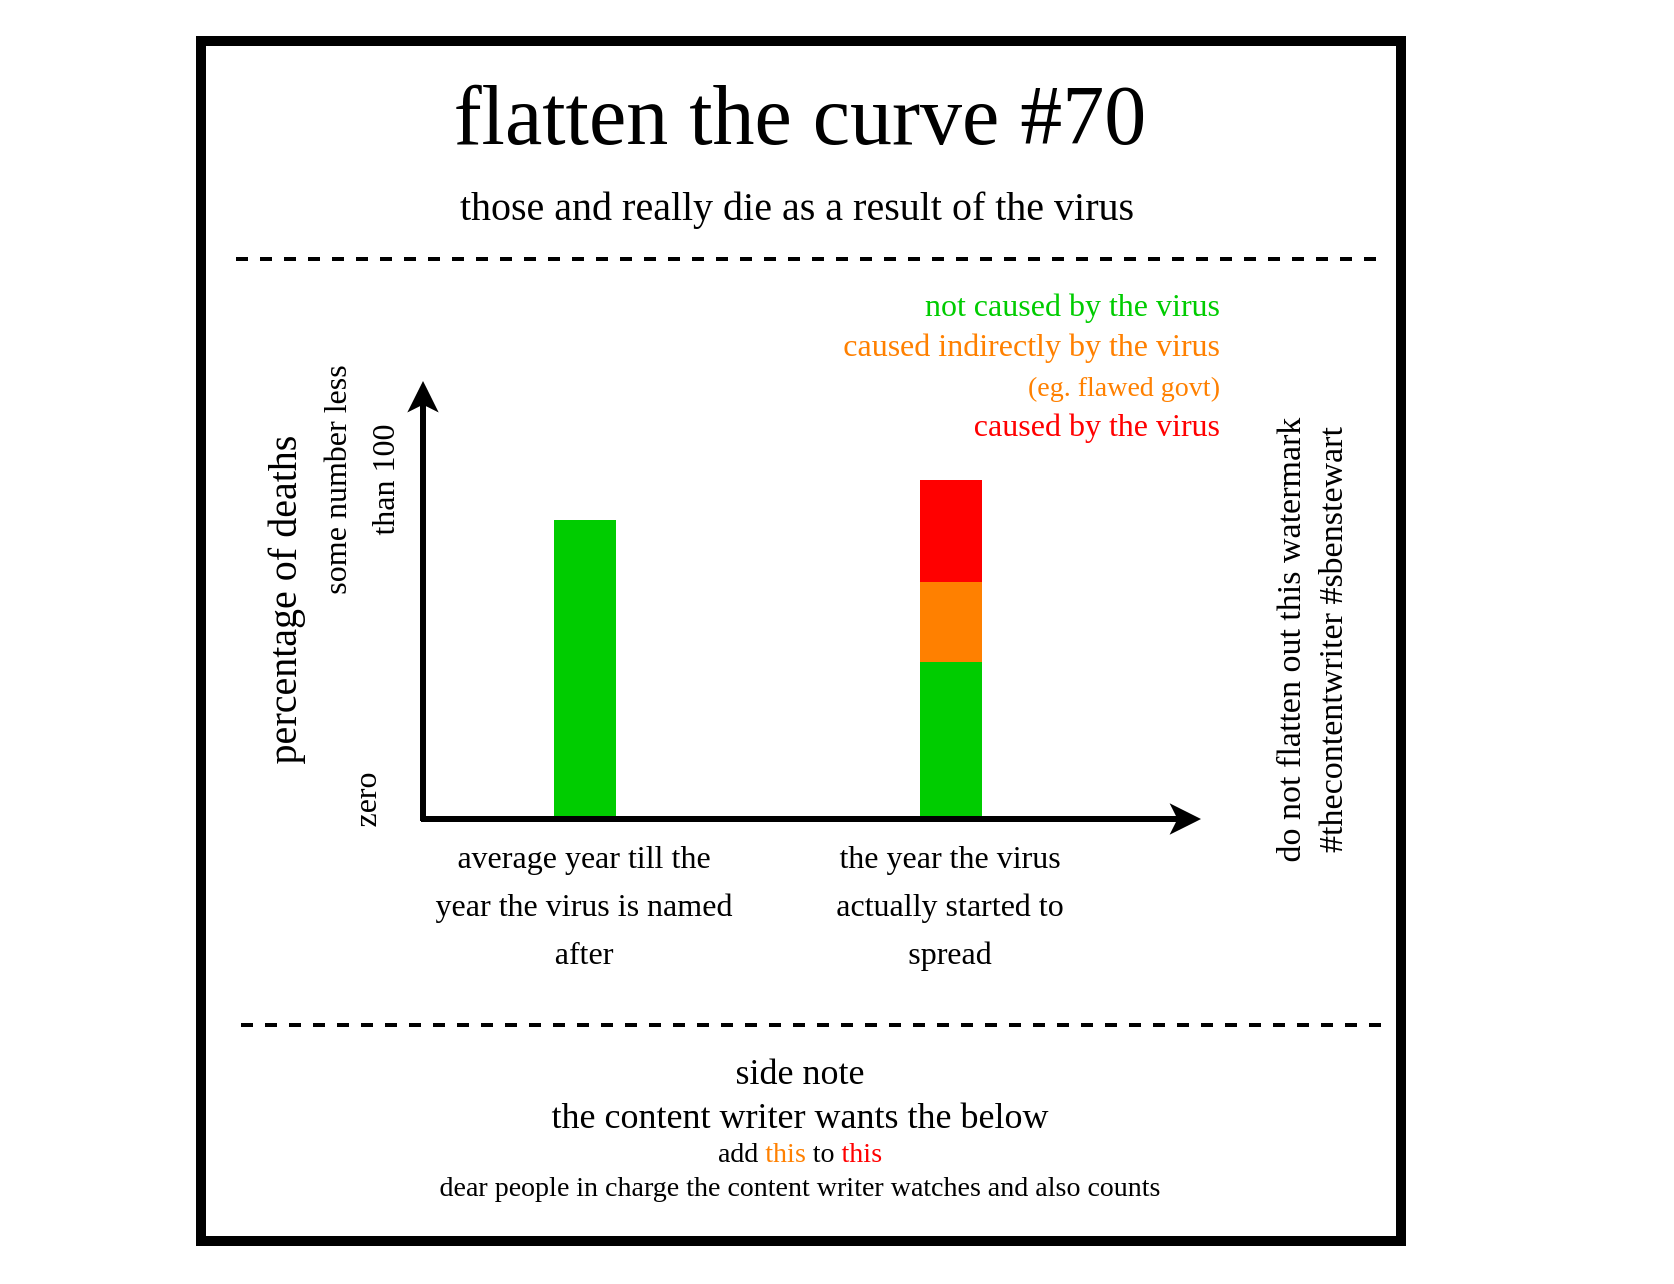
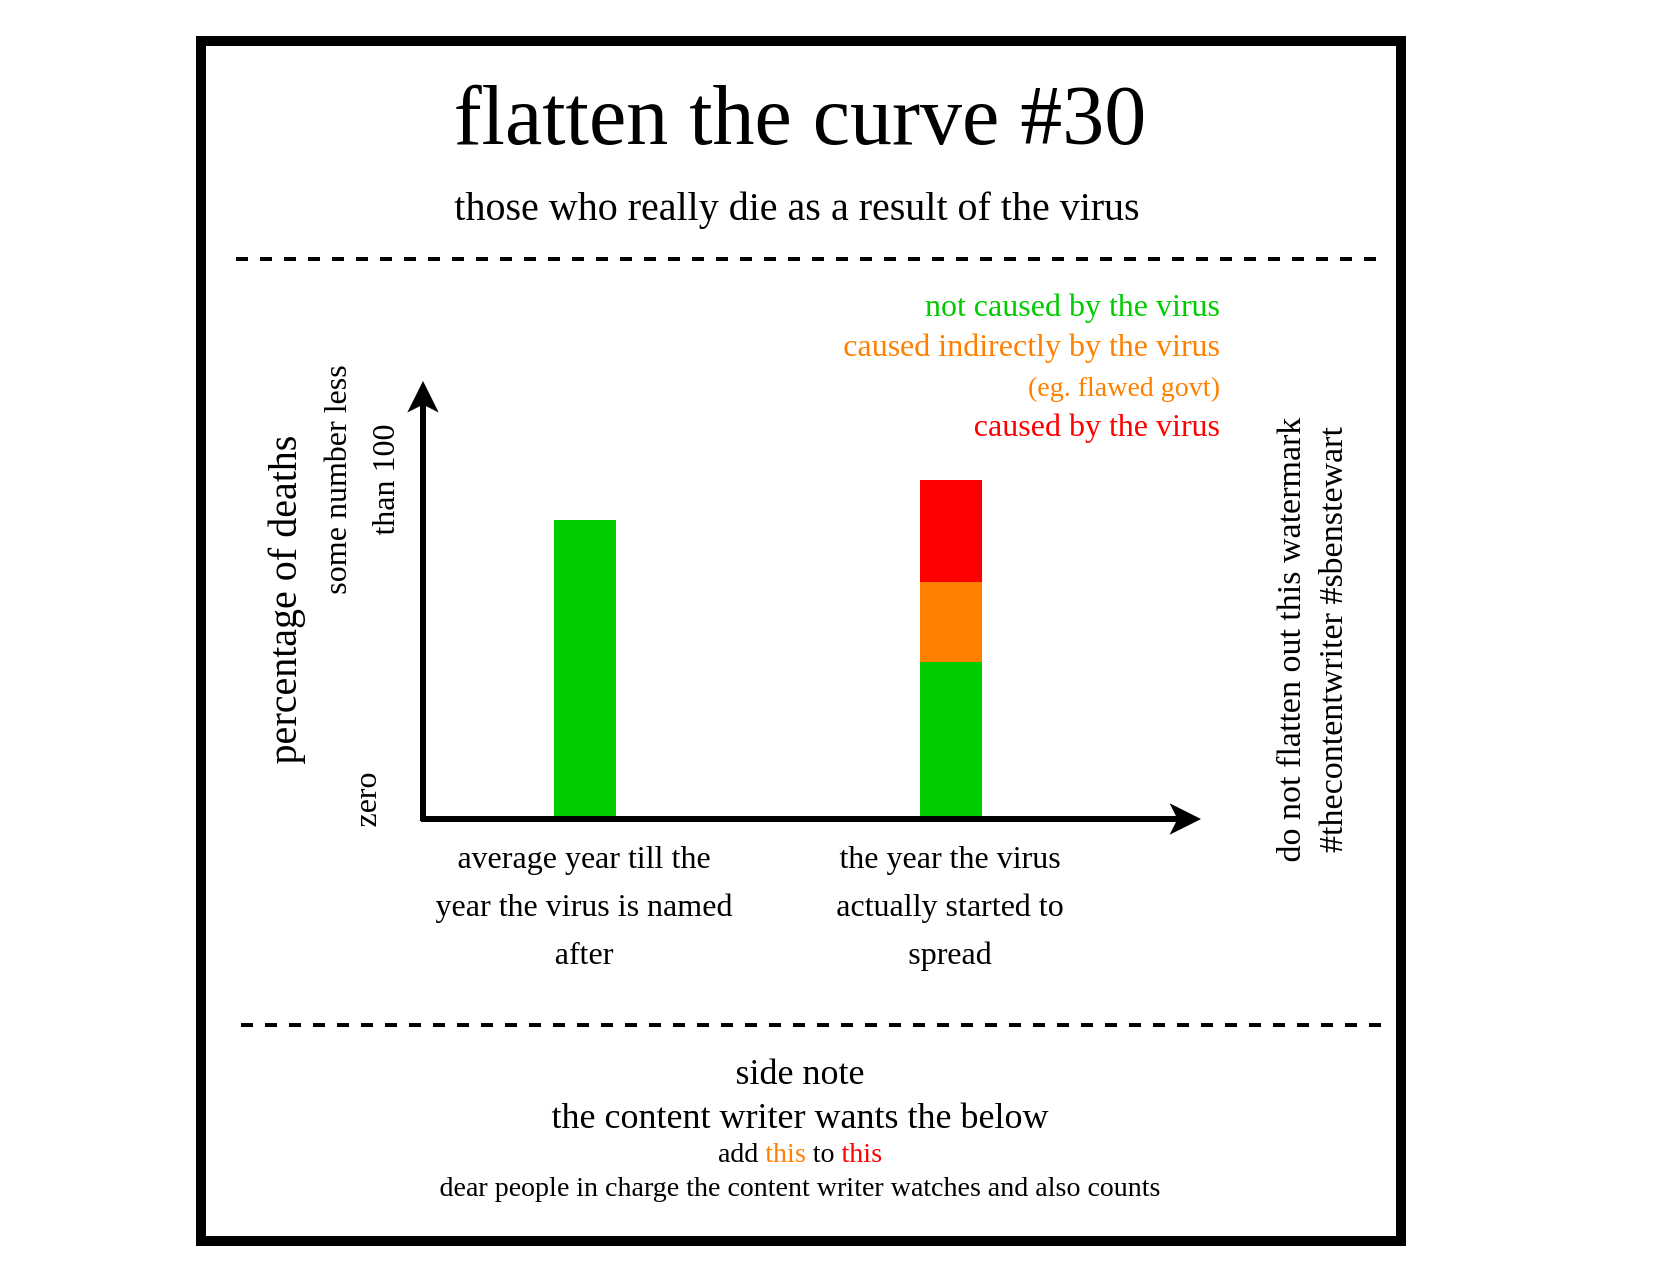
(801, 117) -> (801, 117)
(798, 205) -> (798, 205)
